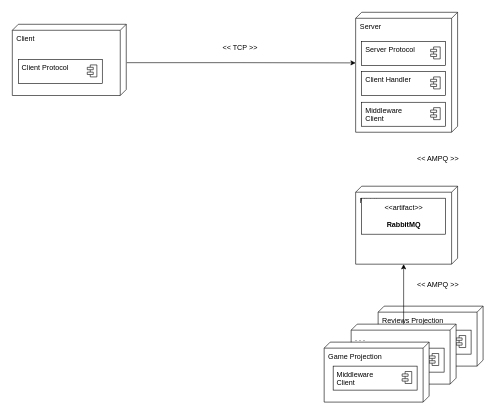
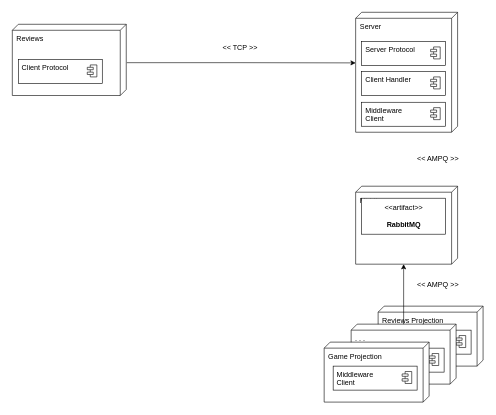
(27, 39) -> (30, 39)
